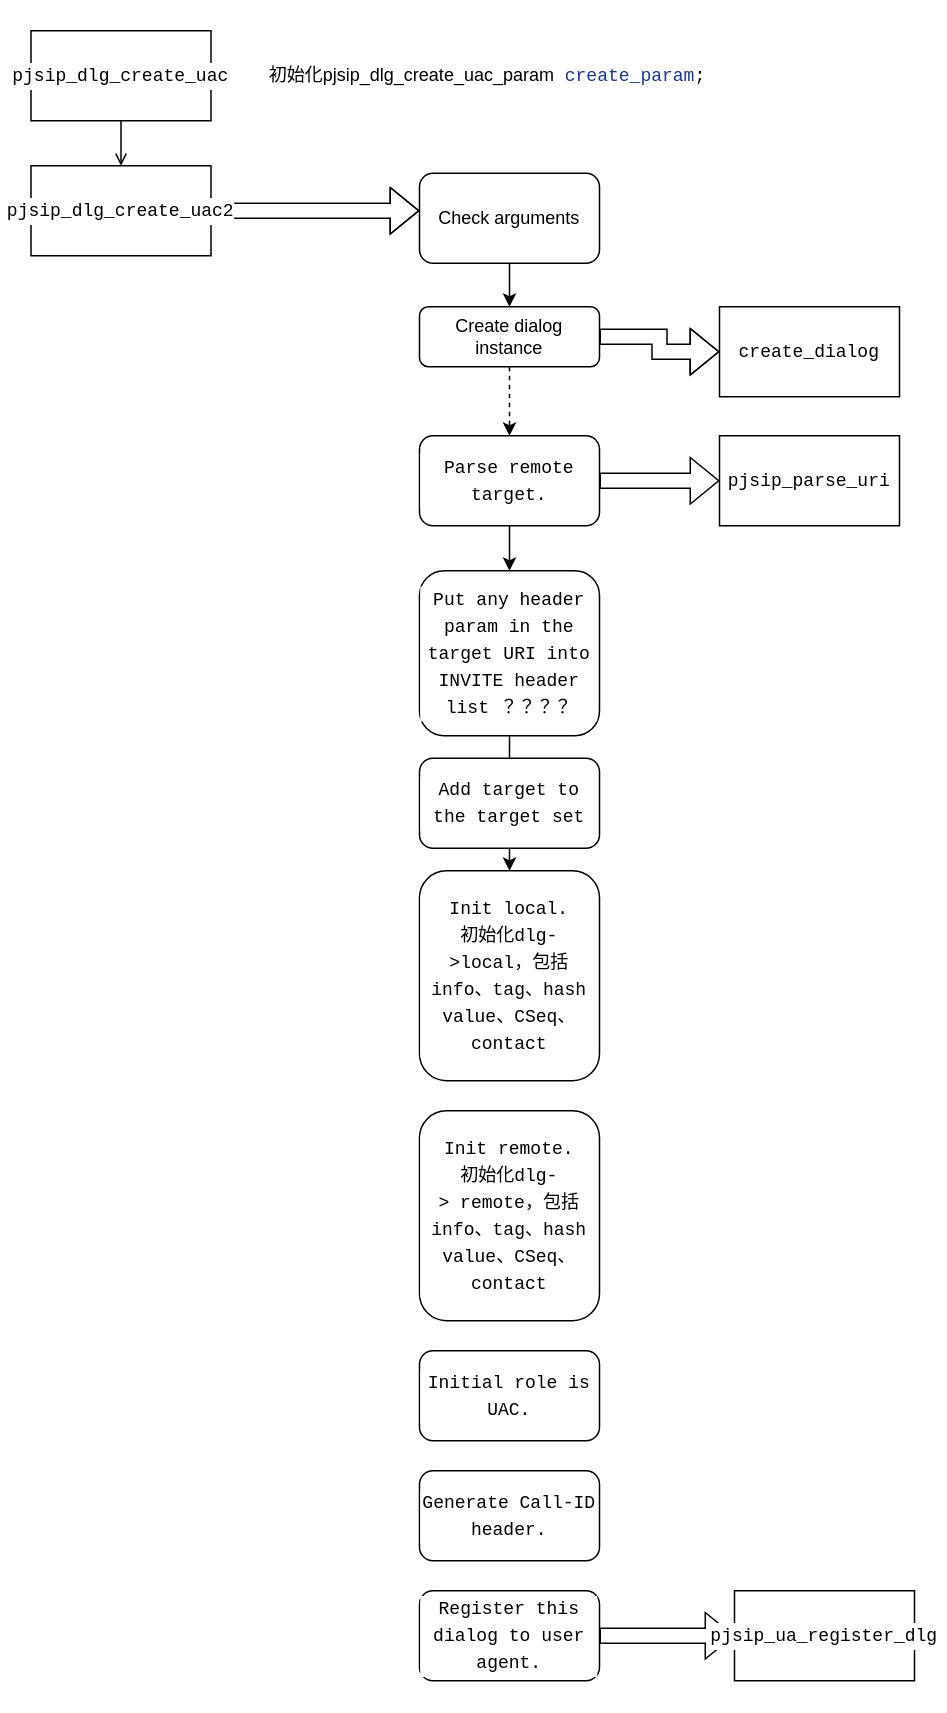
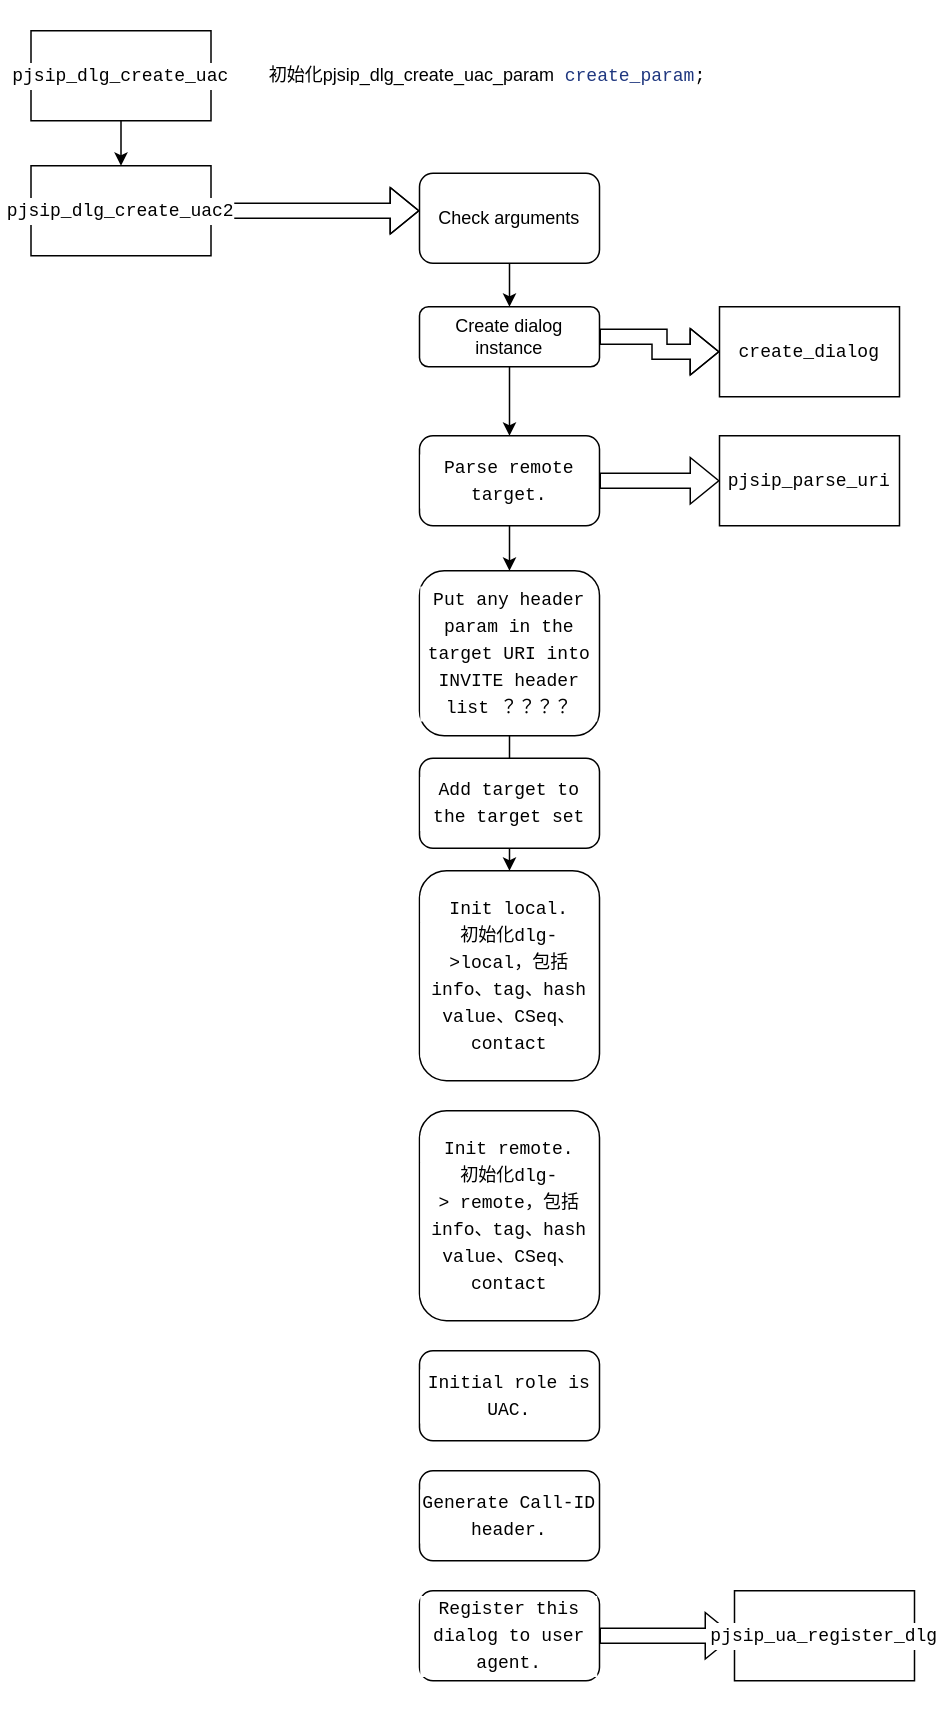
(121, 156) -> (121, 154)
(509, 395) -> (509, 395)
